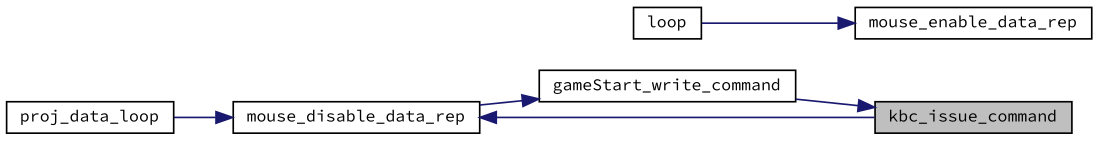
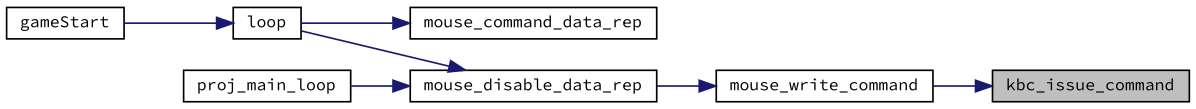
none -> (65, 23)
(973, 23) -> (533, 23)
(667, 86) -> (825, 86)
(90, 117) -> (267, 86)
(685, 117) -> (375, 49)
